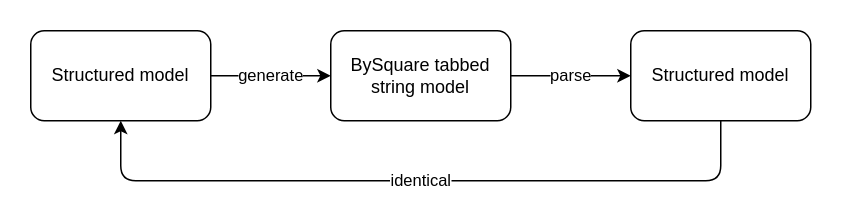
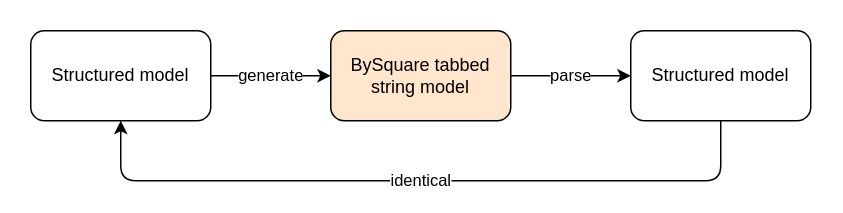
(421, 76) -> (421, 76)
